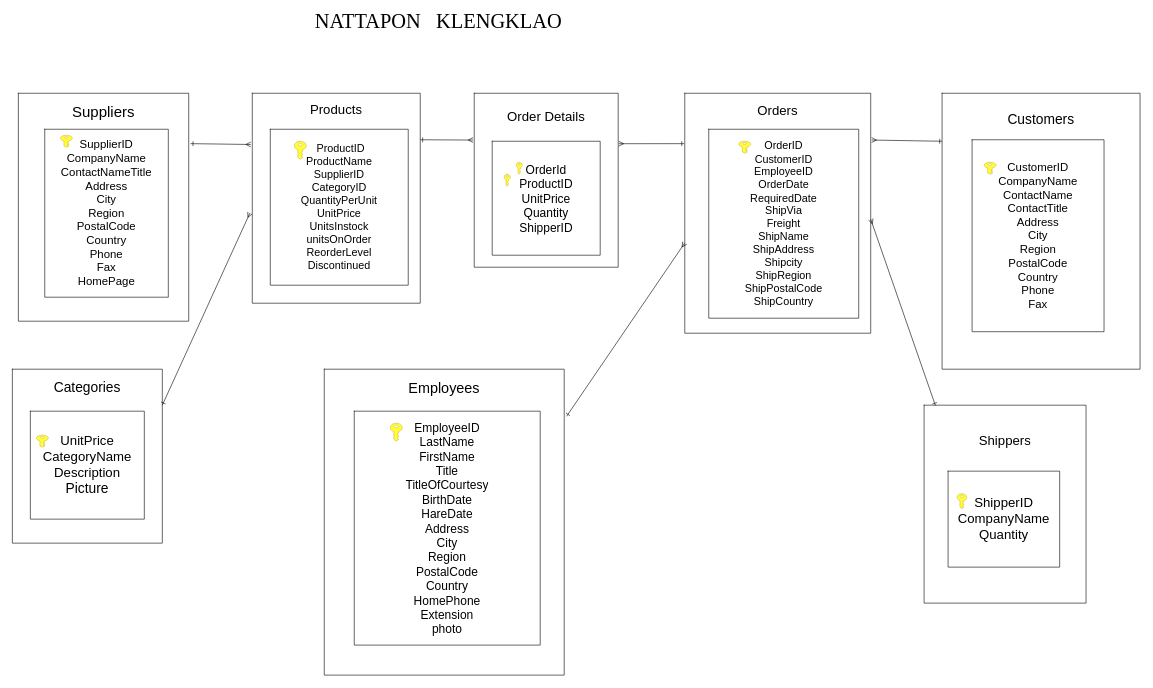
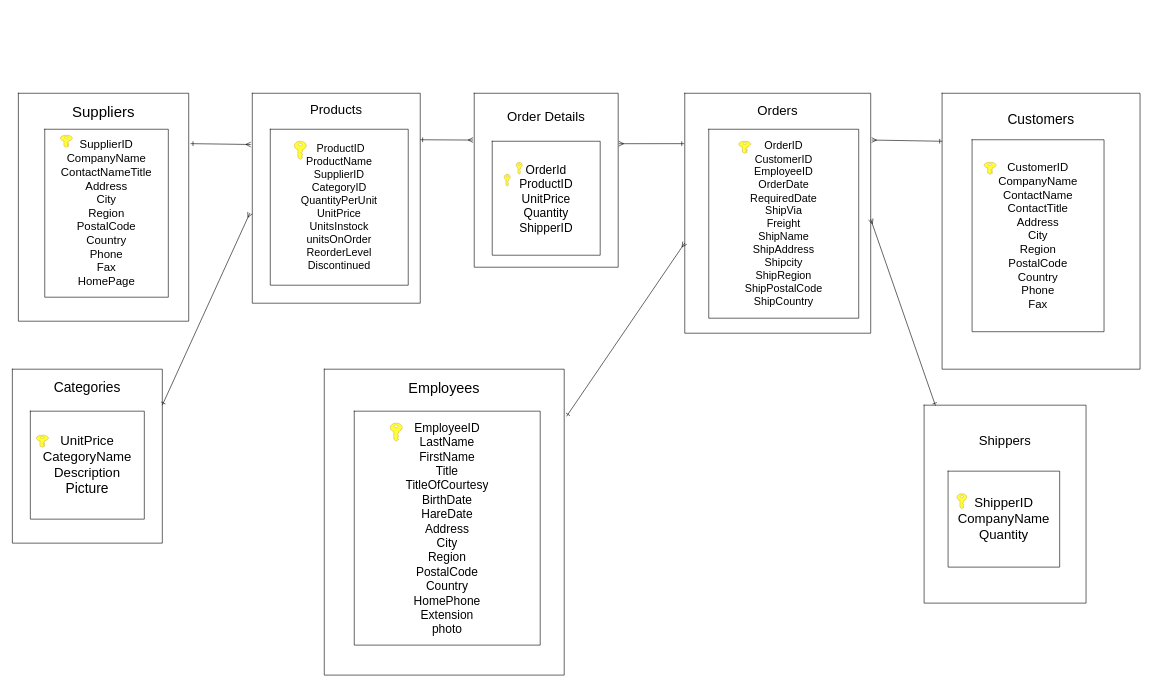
(438, 21) -> none
